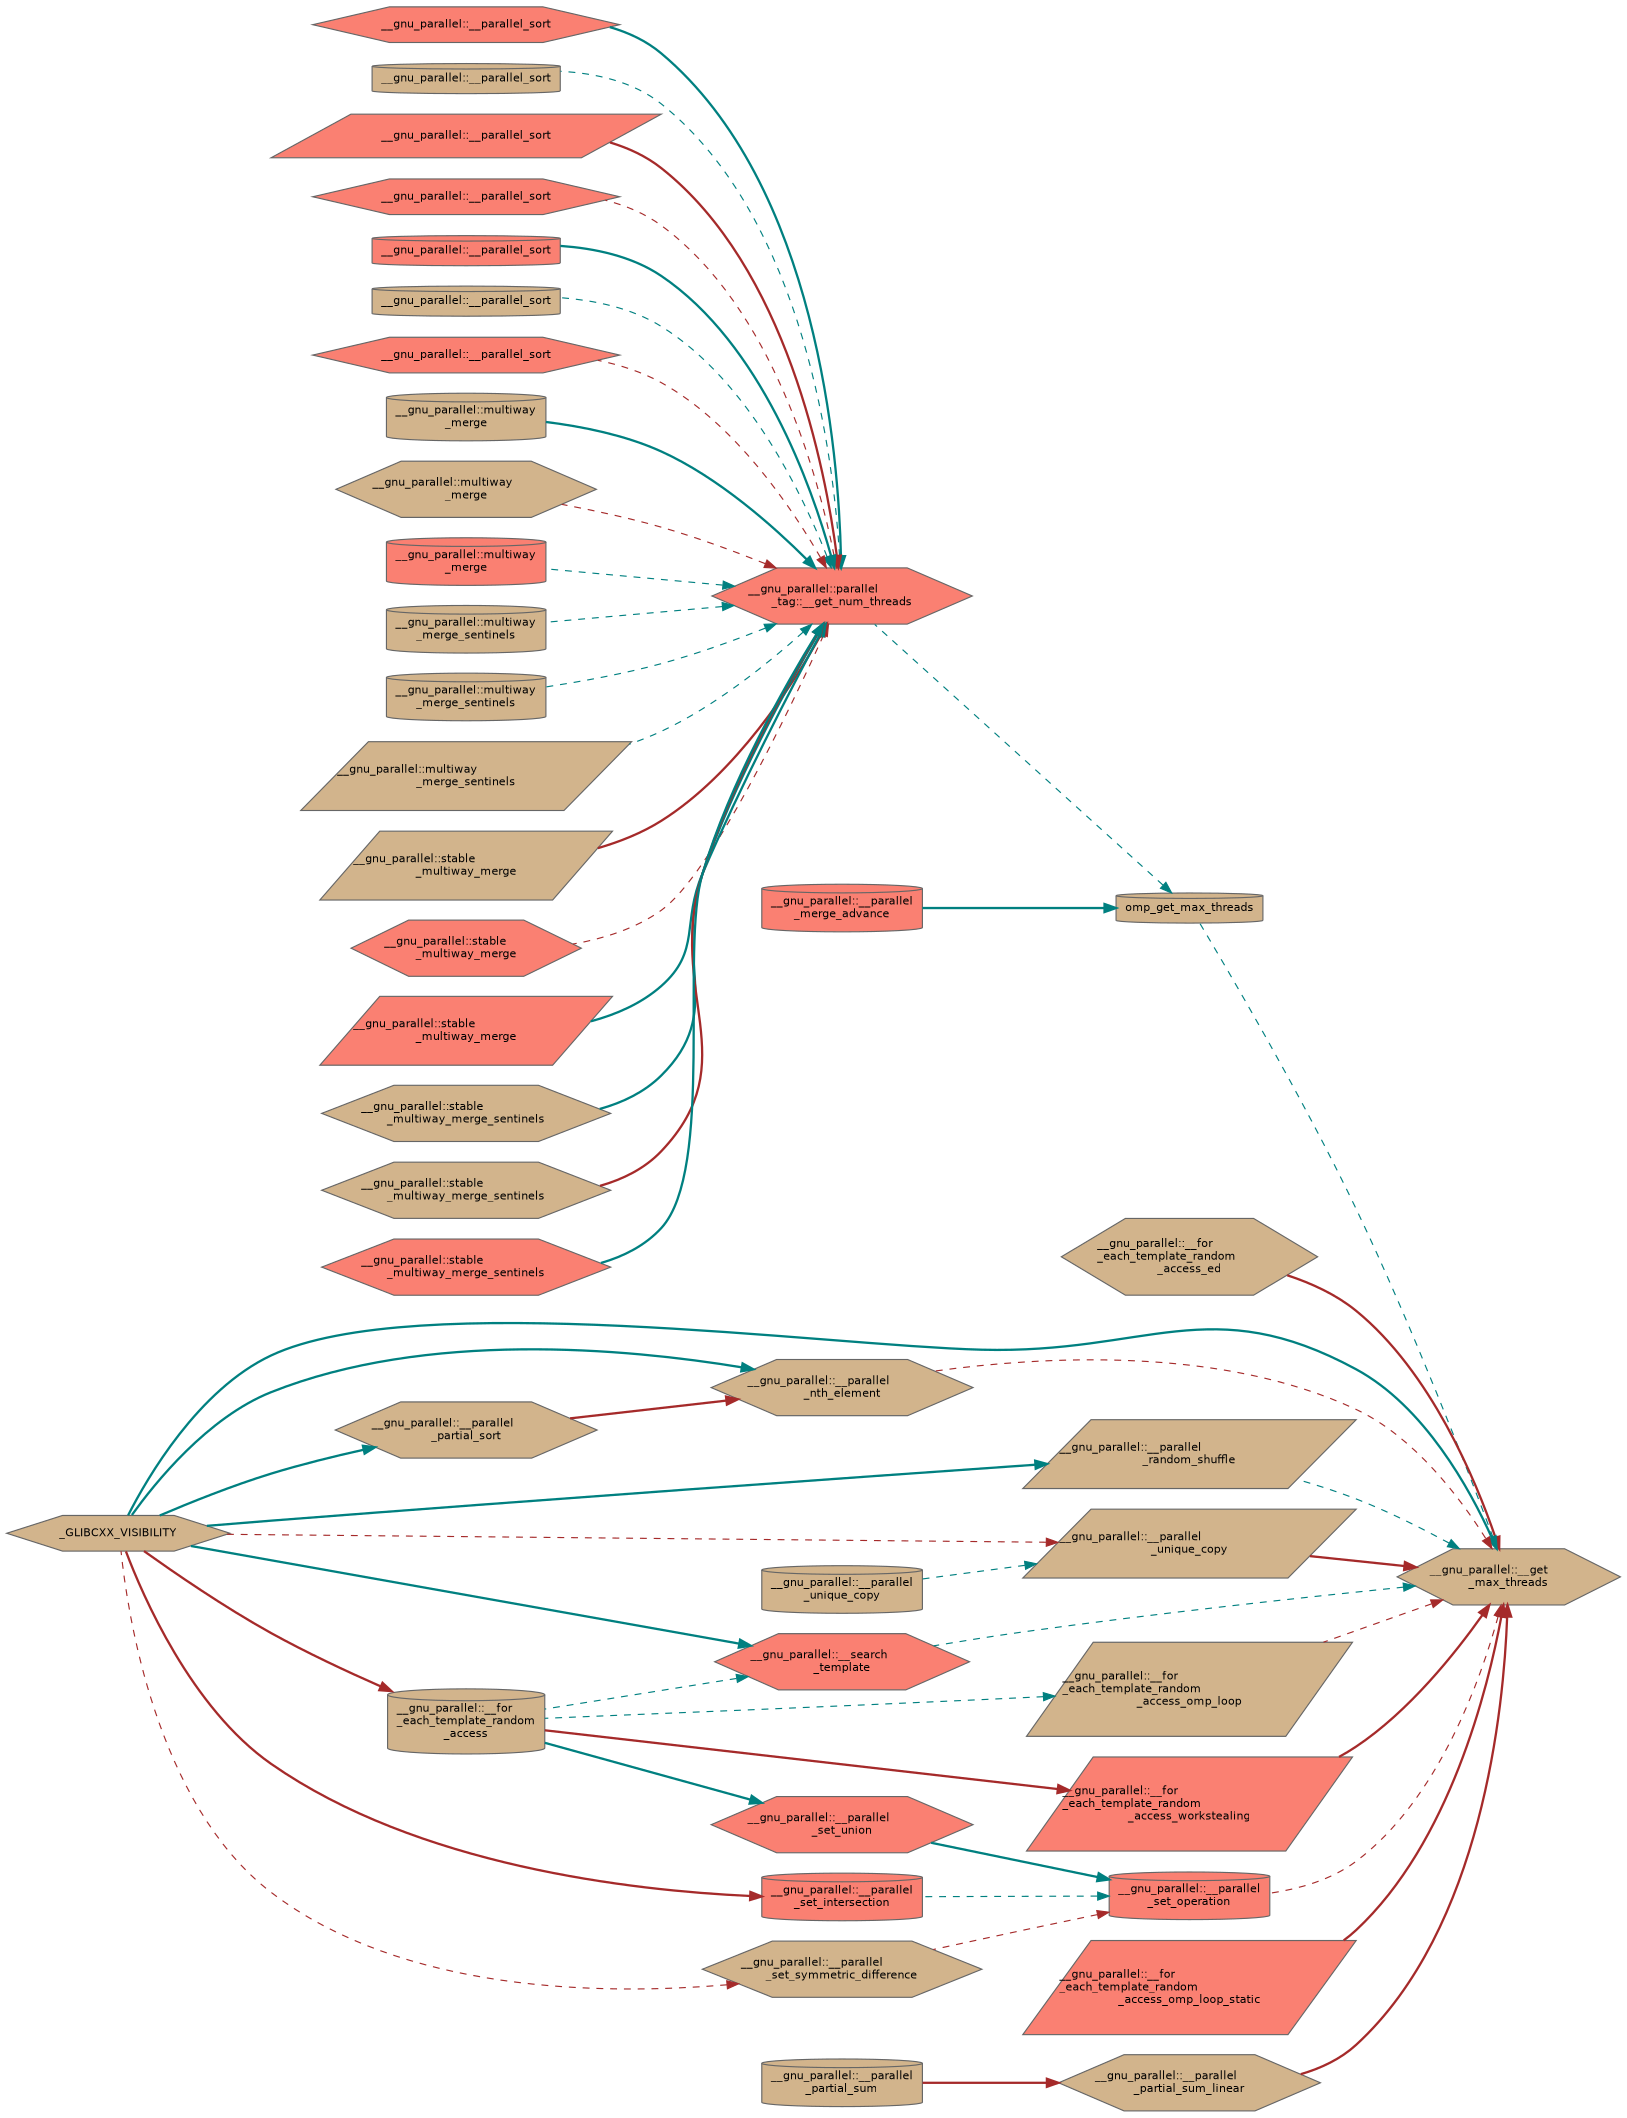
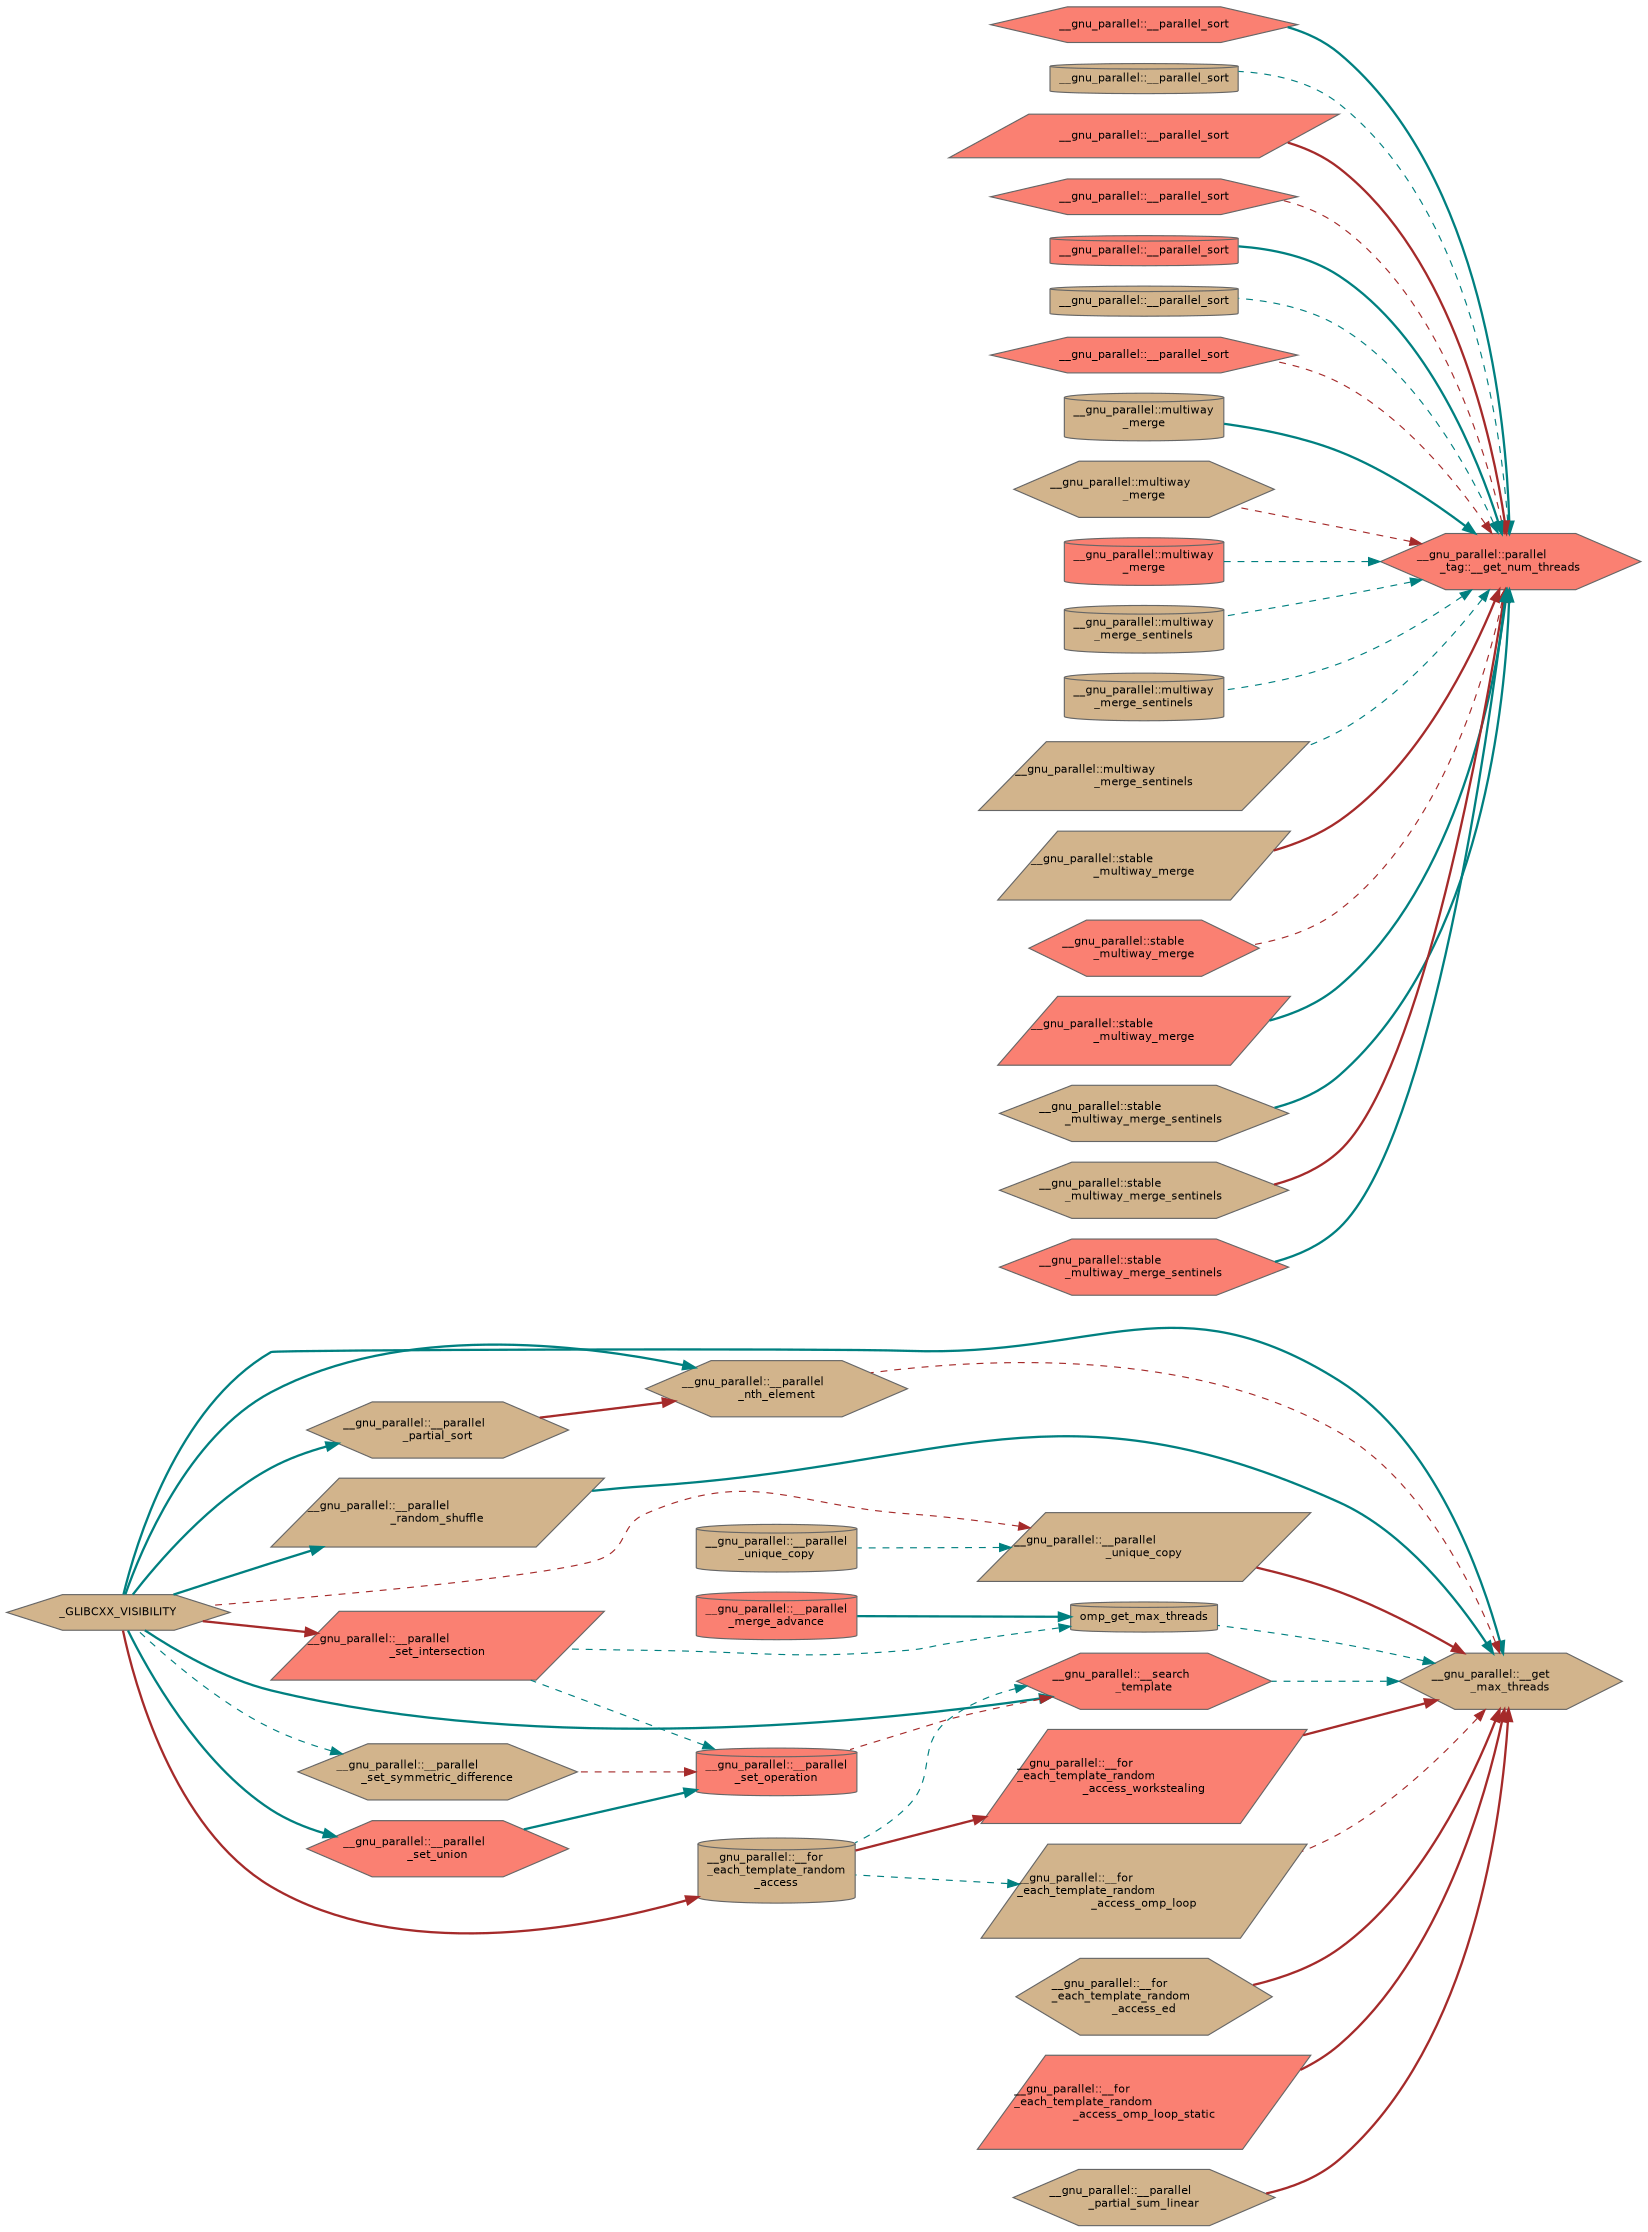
(1019, 755) -> (814, 1655)
(1375, 1507) -> (1072, 1437)
(648, 1771) -> (207, 1752)
(1422, 1790) -> (935, 1723)
(842, 1897) -> (438, 1646)
(310, 1917) -> (227, 1703)
(842, 2083) -> none
